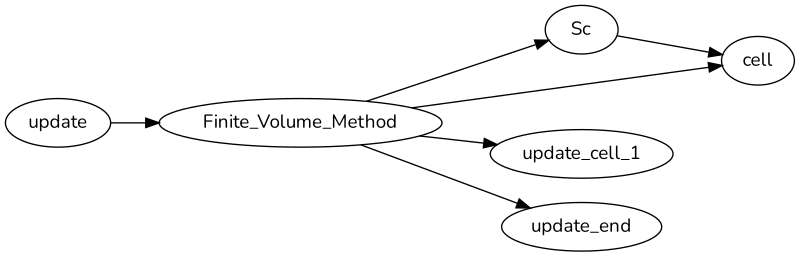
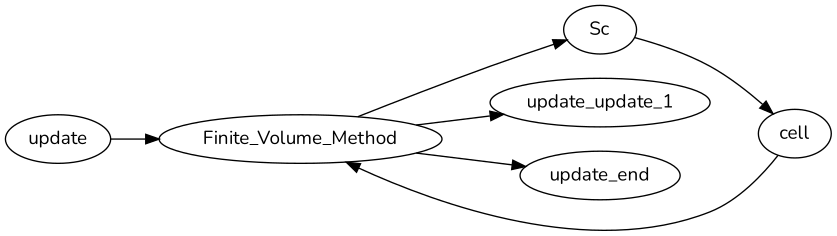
(560, 88) -> (575, 229)
(582, 154) -> (600, 103)
